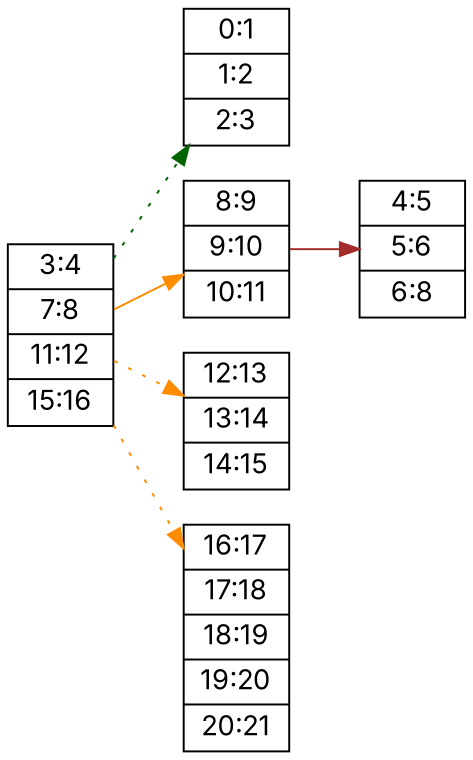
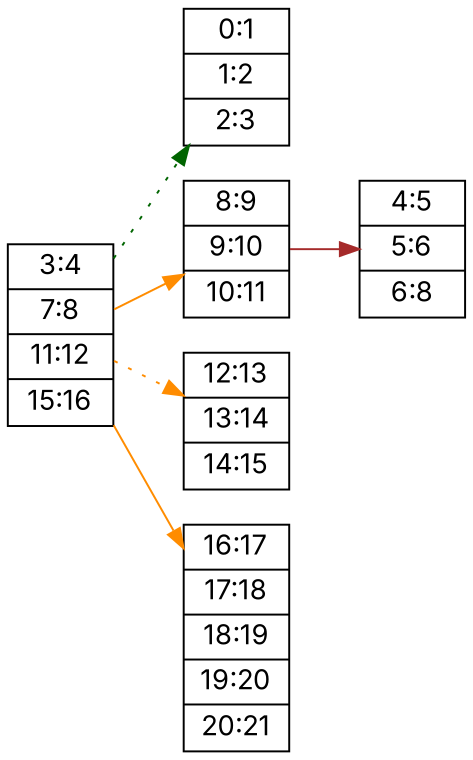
(144, 478) -> (144, 478)
